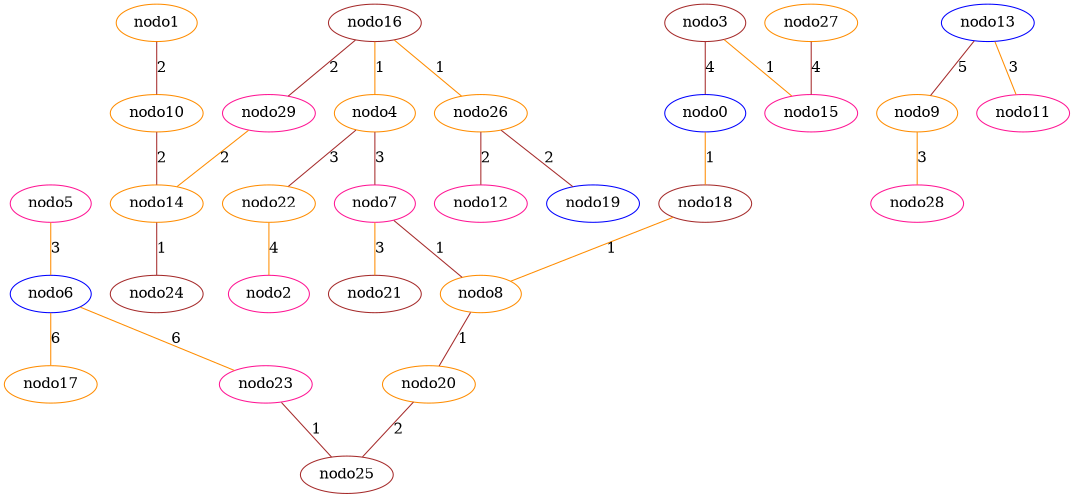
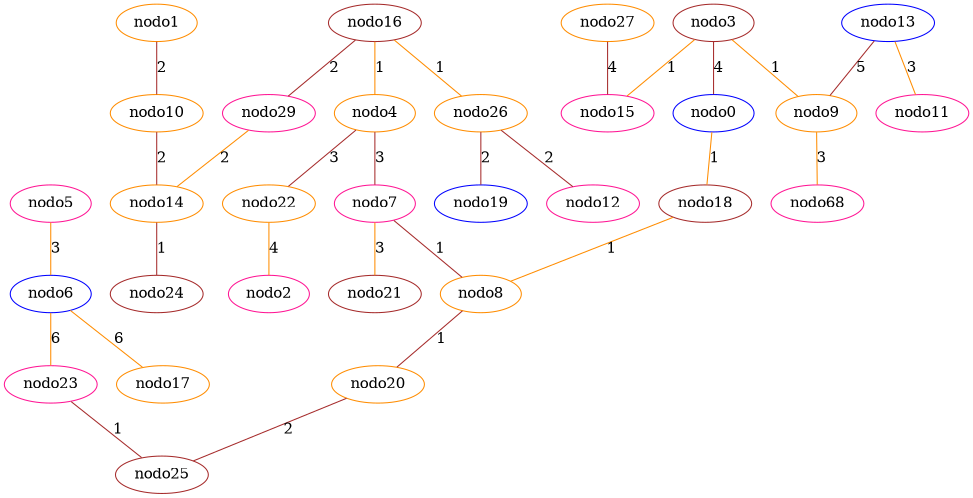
none -> (765, 68)
(917, 204) -> (817, 204)
